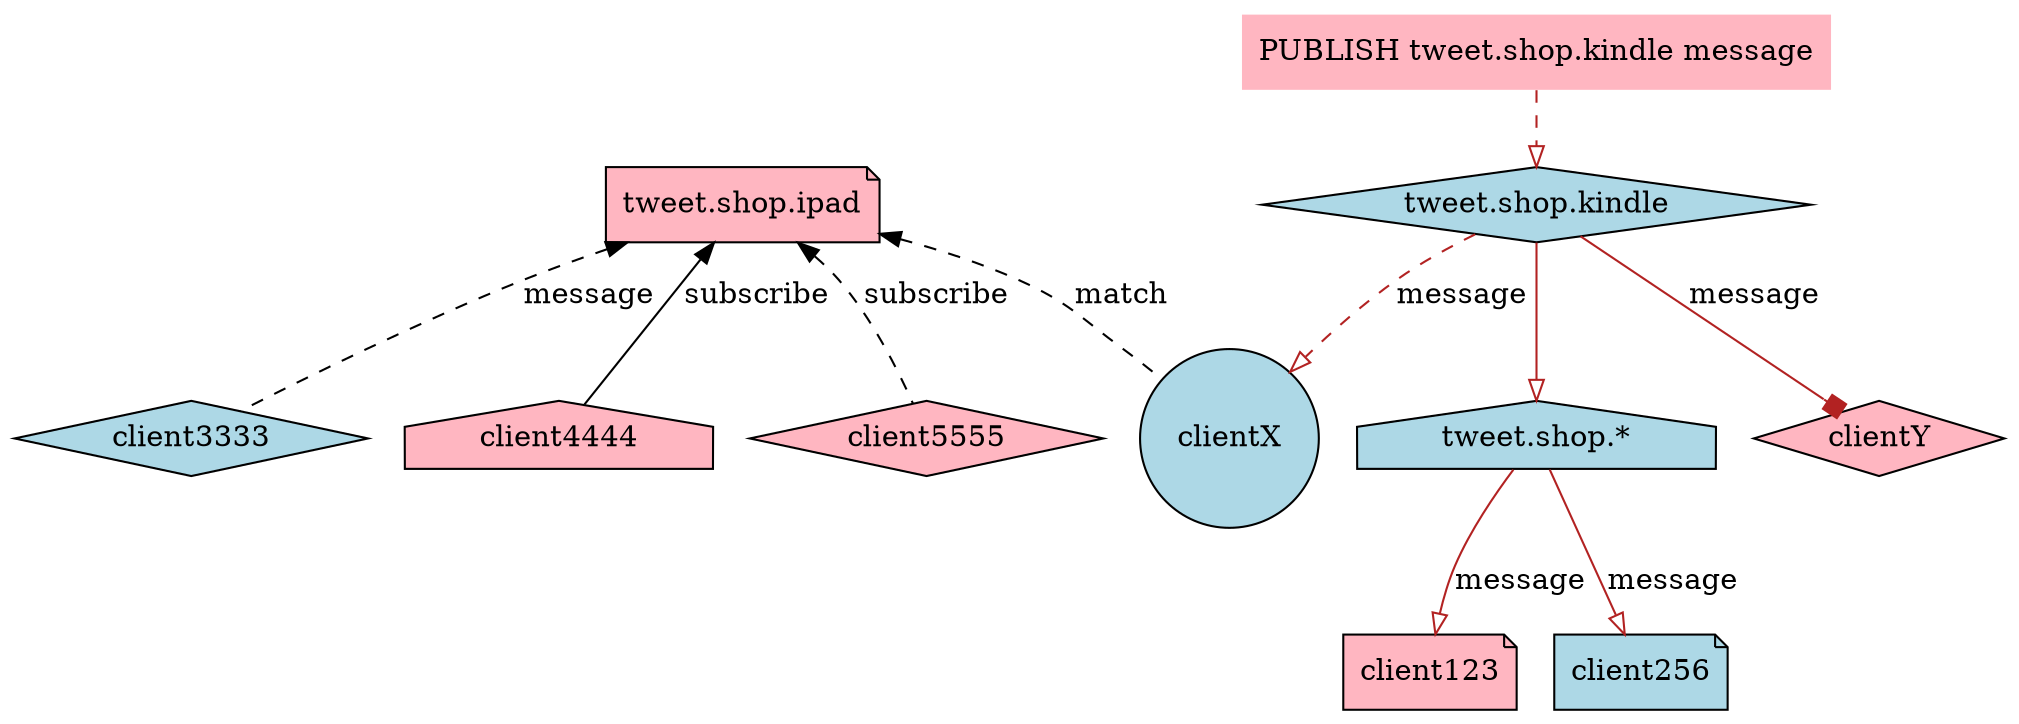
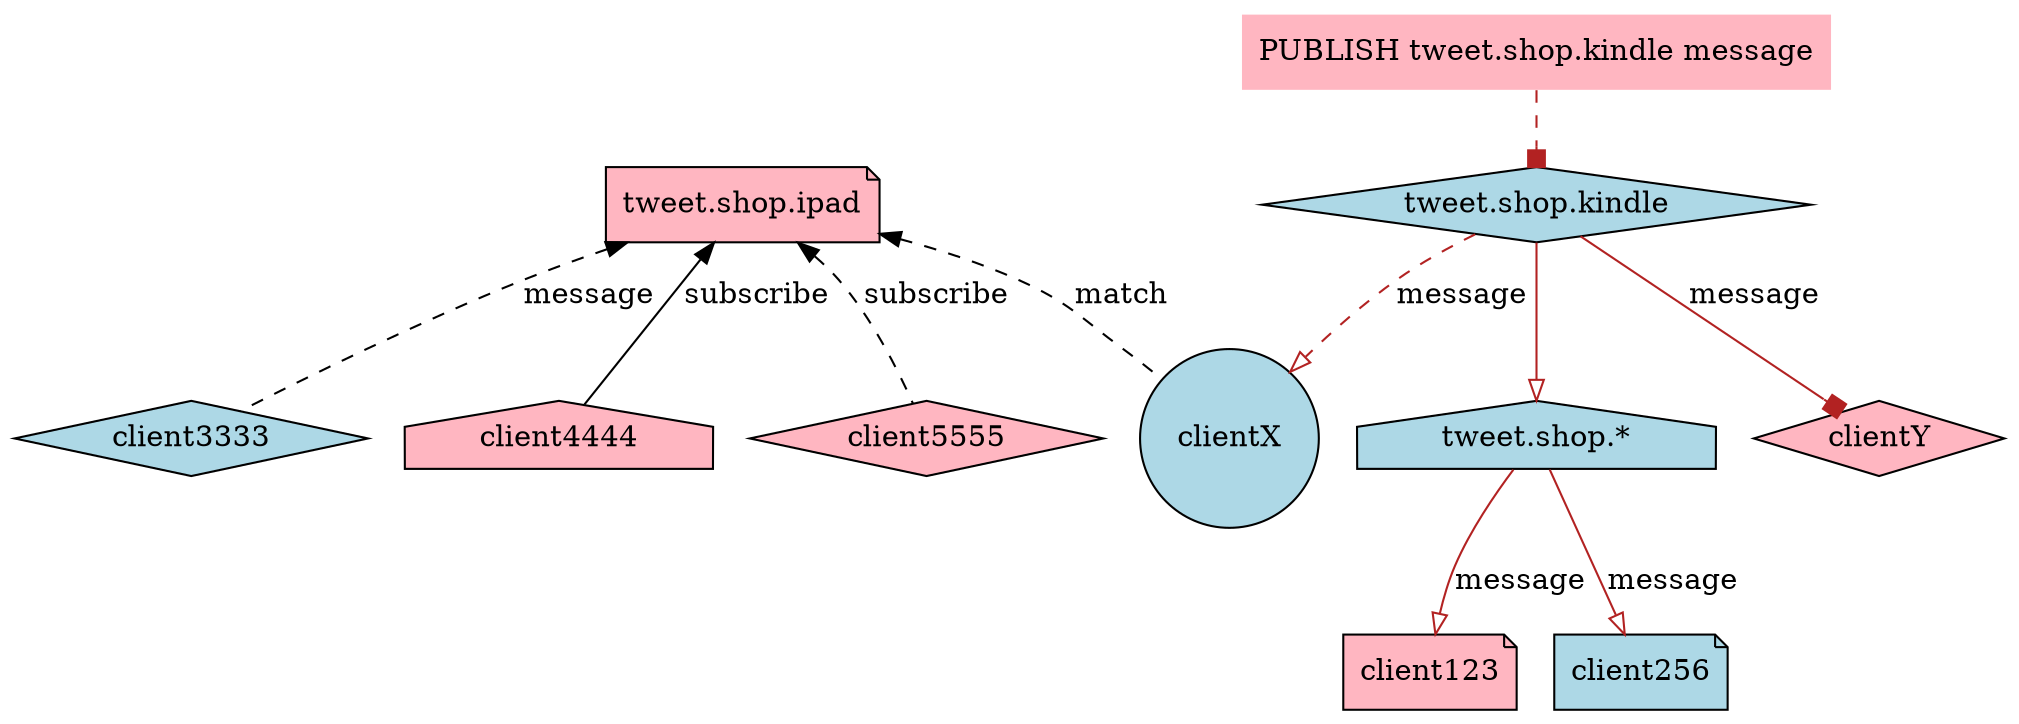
(1537, 118) -> (1537, 118)
